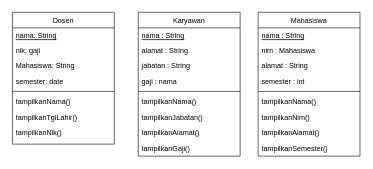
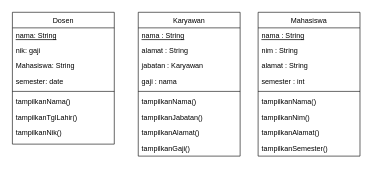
(287, 50) -> (281, 50)
(170, 66) -> (175, 66)
